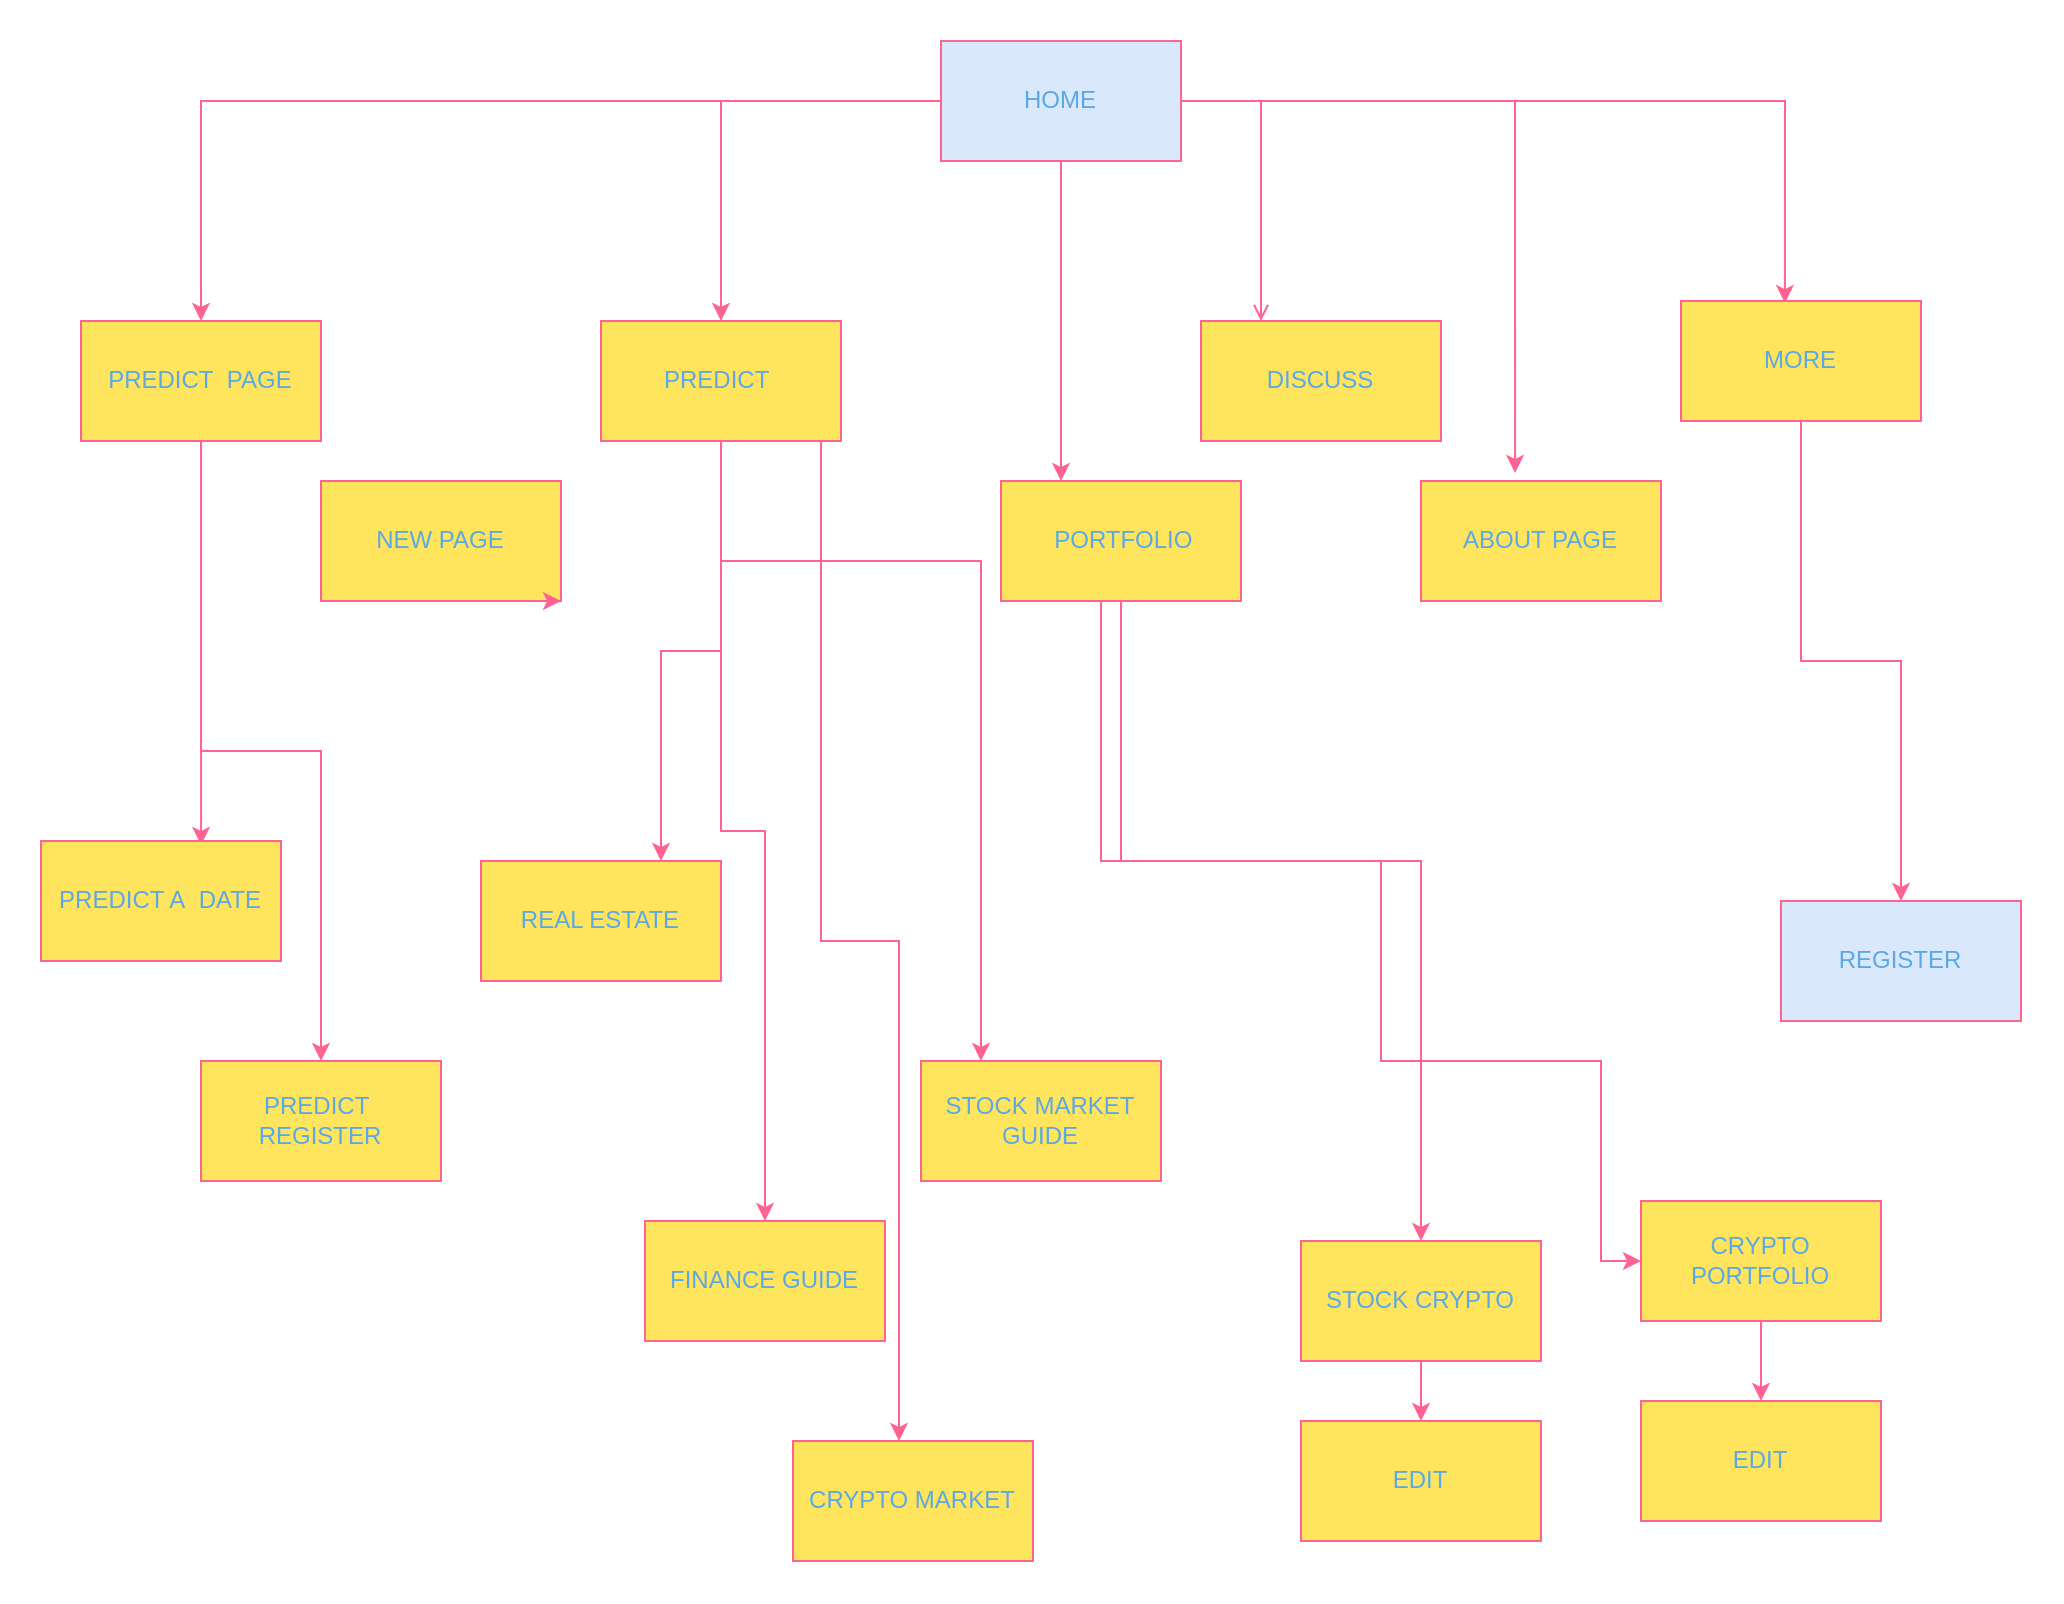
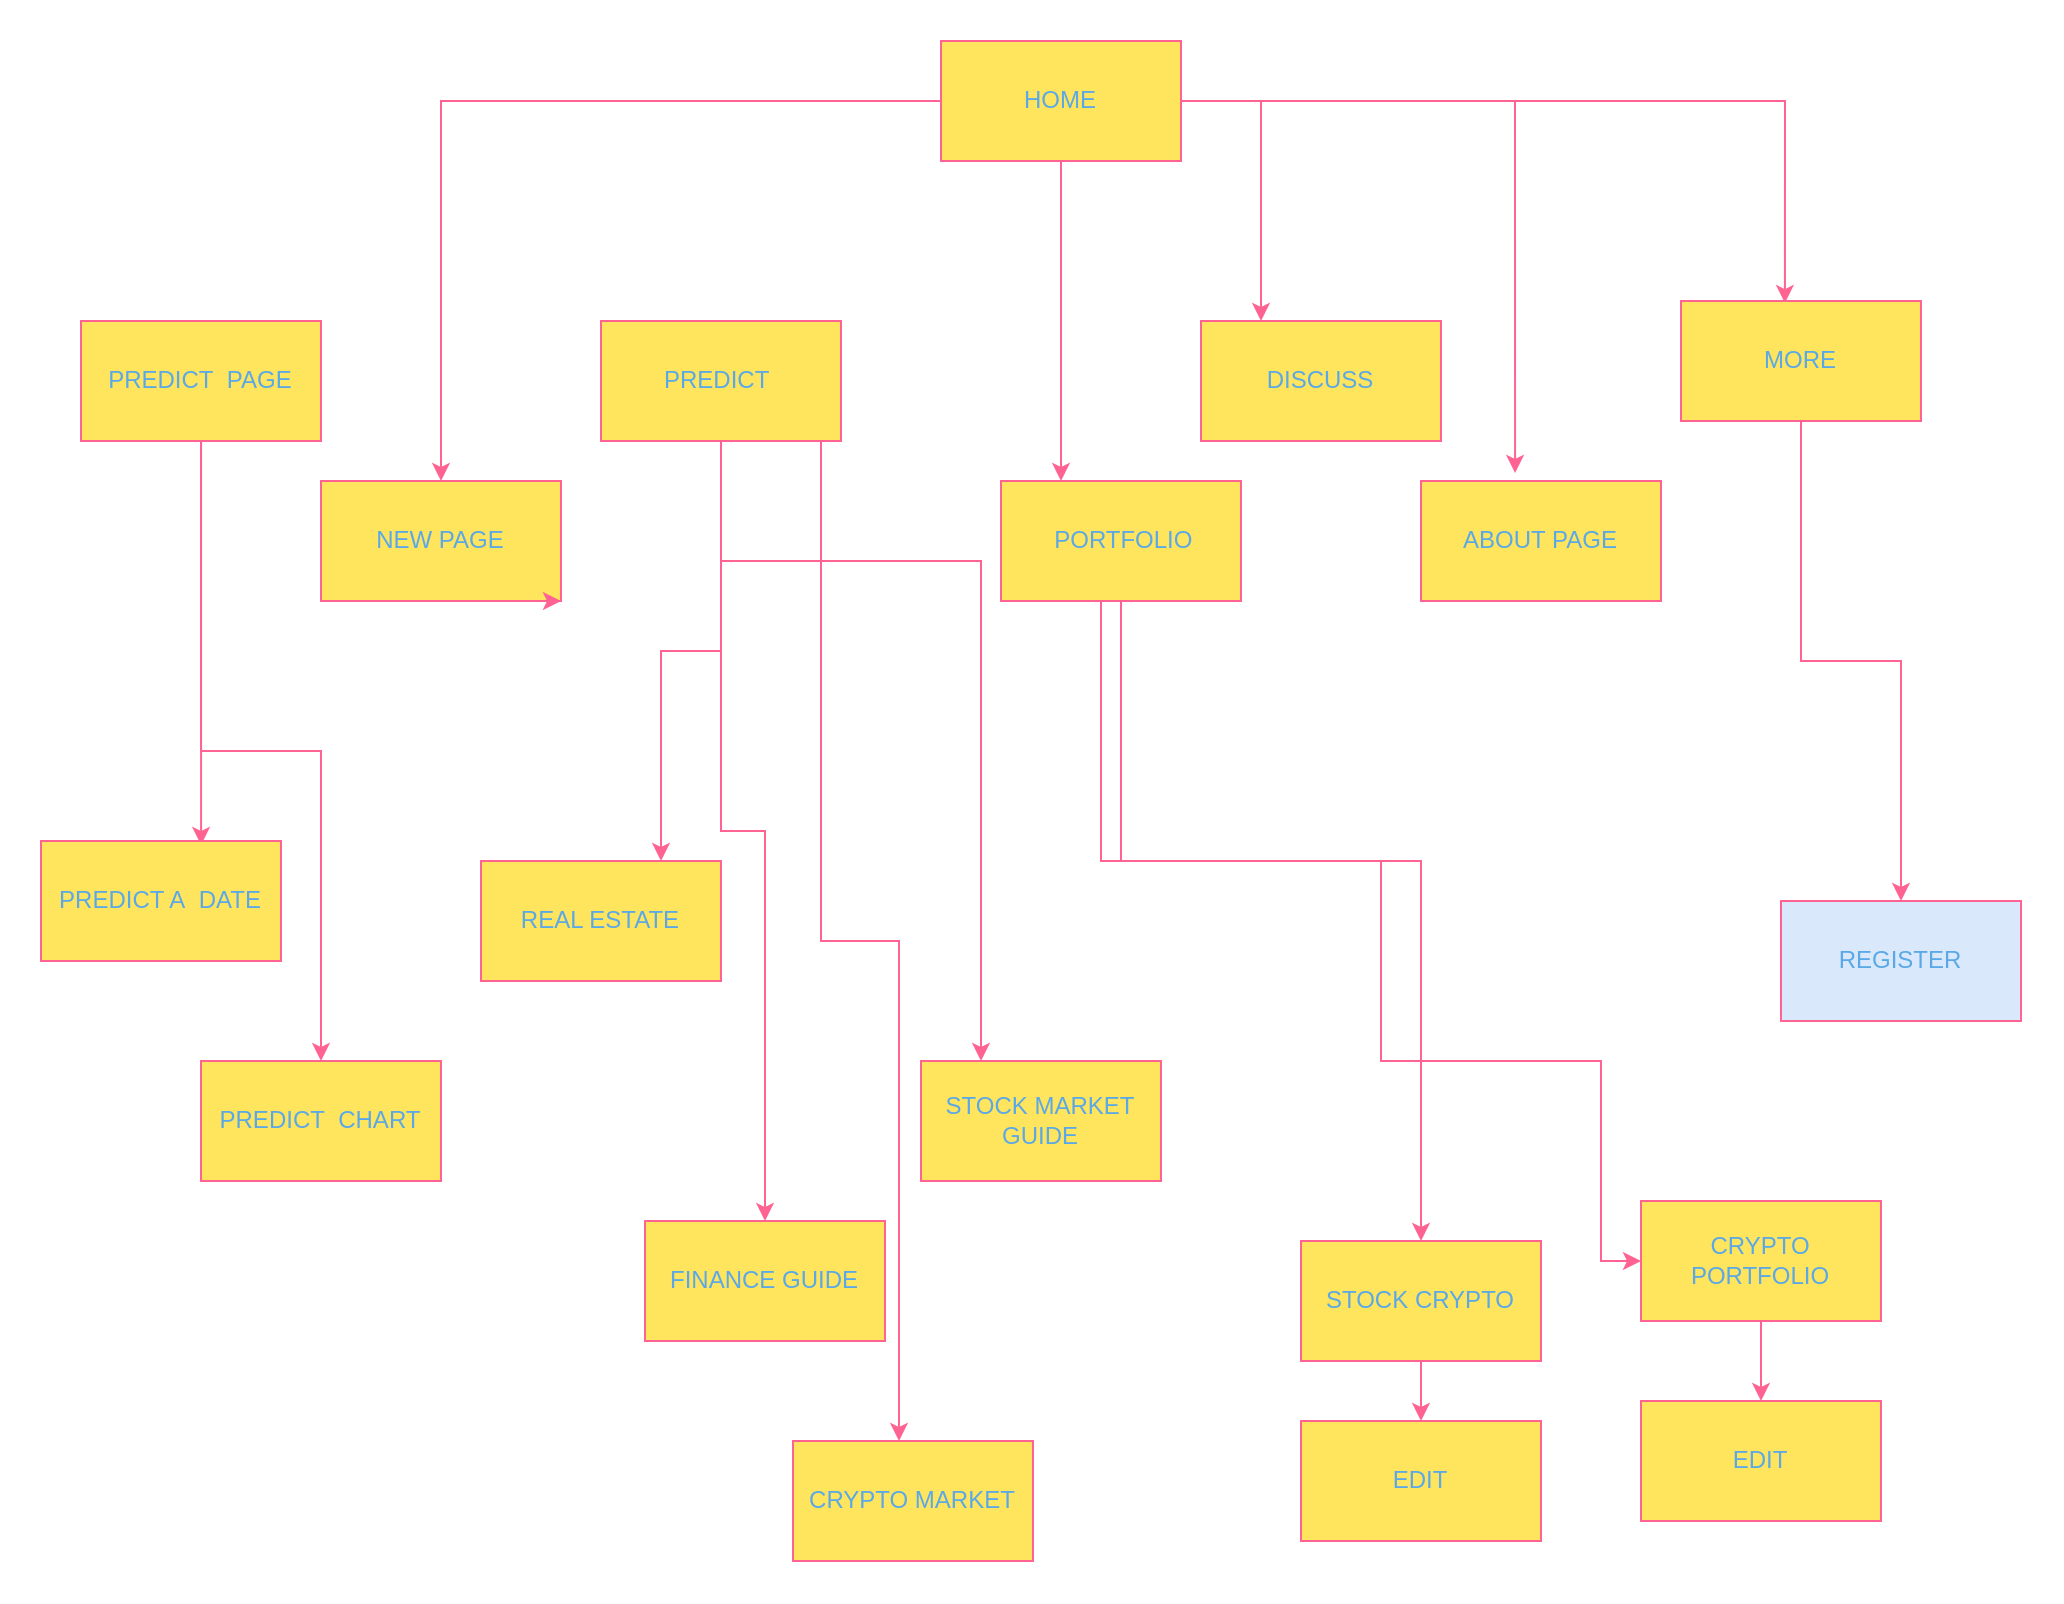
(219, 101) -> (441, 283)
(1061, 101) -> (1061, 101)
(721, 206) -> none
(1261, 309) -> (1261, 306)
(321, 1121) -> (321, 1121)
